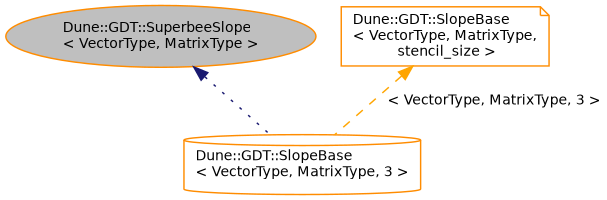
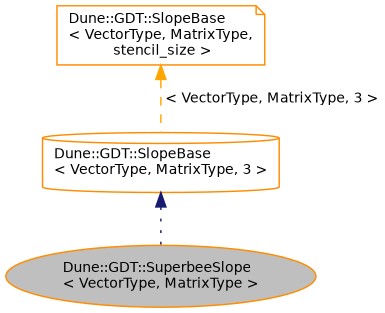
(238, 106) -> (161, 226)
